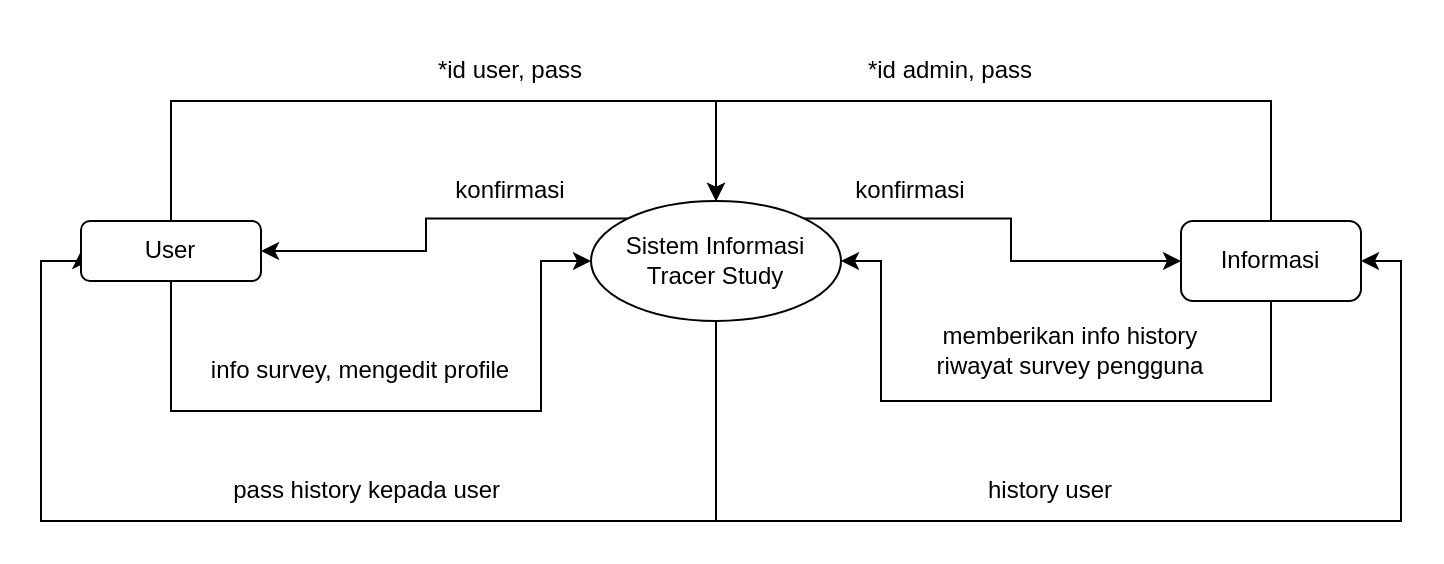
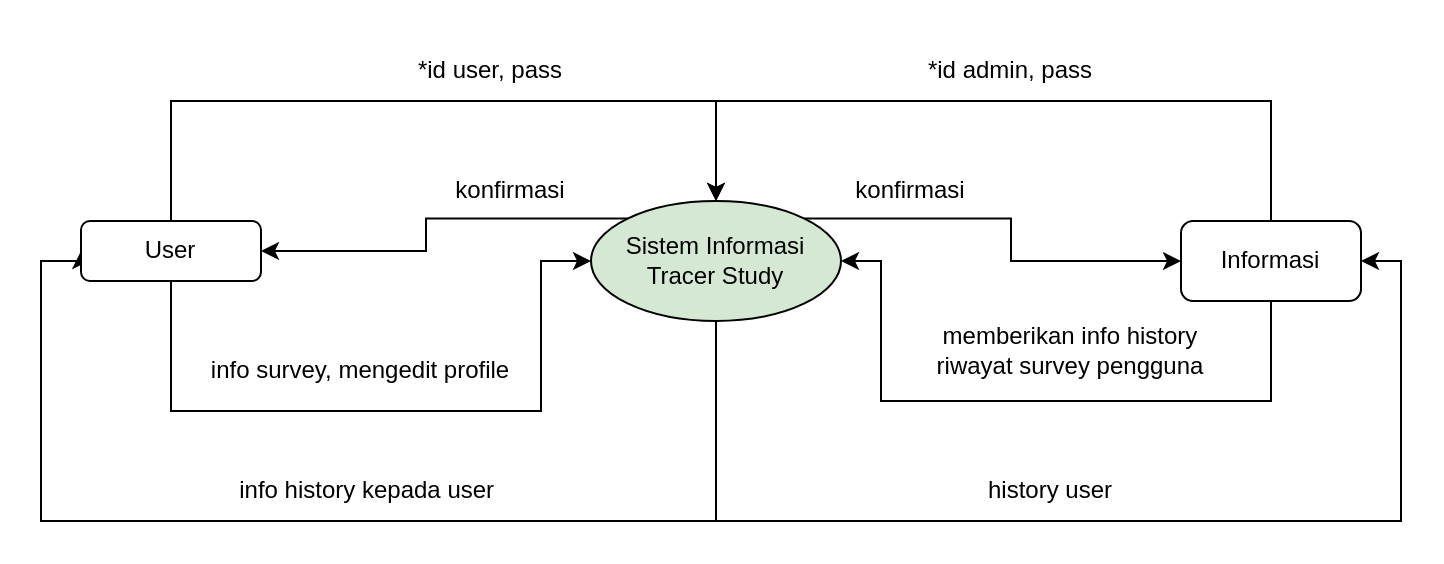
(511, 71) -> (491, 71)
(951, 71) -> (1011, 71)
(716, 261) -> (716, 261)
(371, 491) -> (371, 491)
